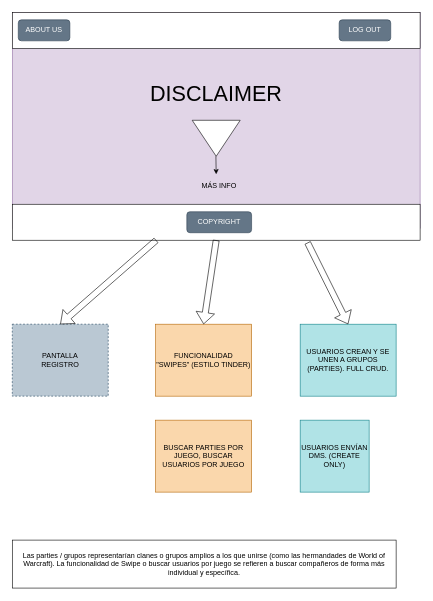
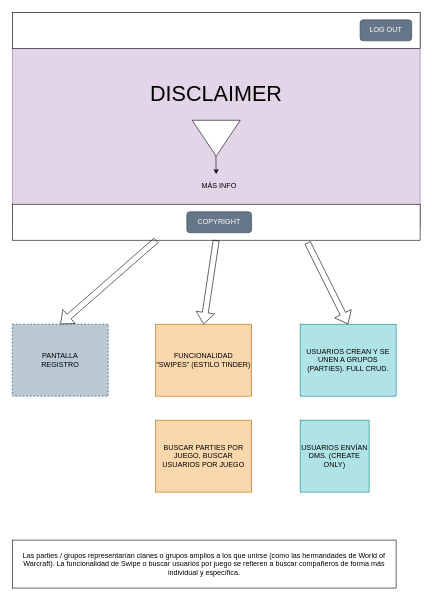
(44, 30) -> none
(365, 30) -> (386, 30)
